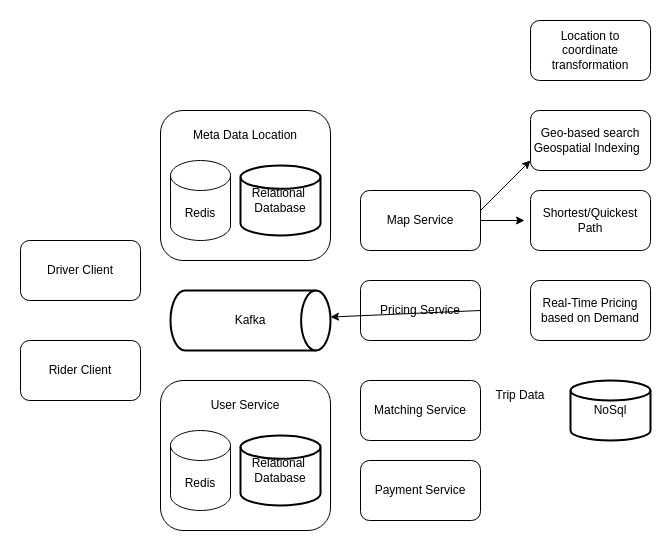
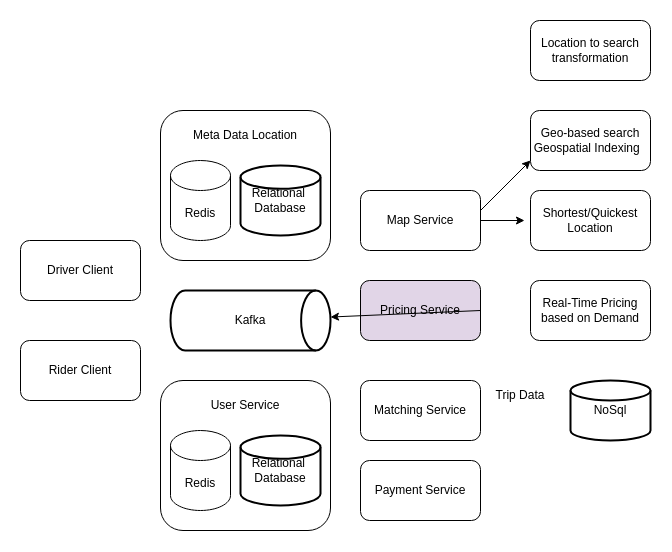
(591, 51) -> (591, 51)
(591, 221) -> (591, 221)
(421, 311) -> (421, 311)
